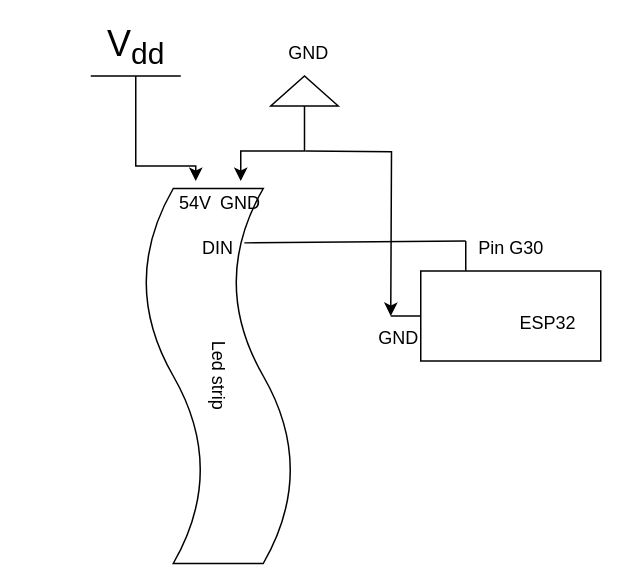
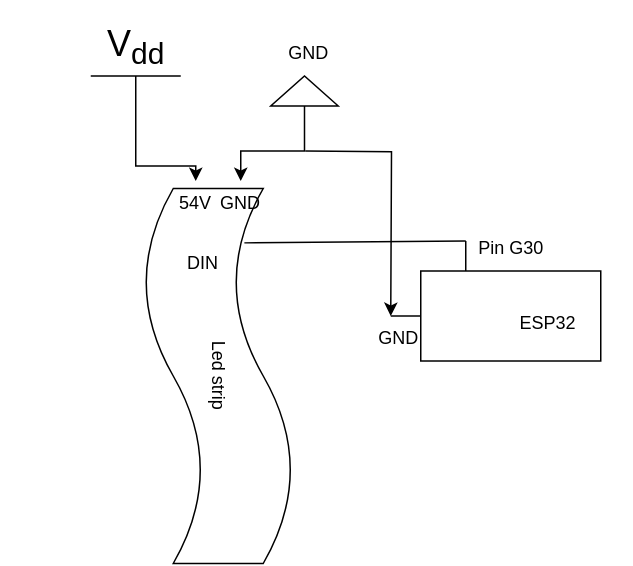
(218, 248) -> (203, 263)
